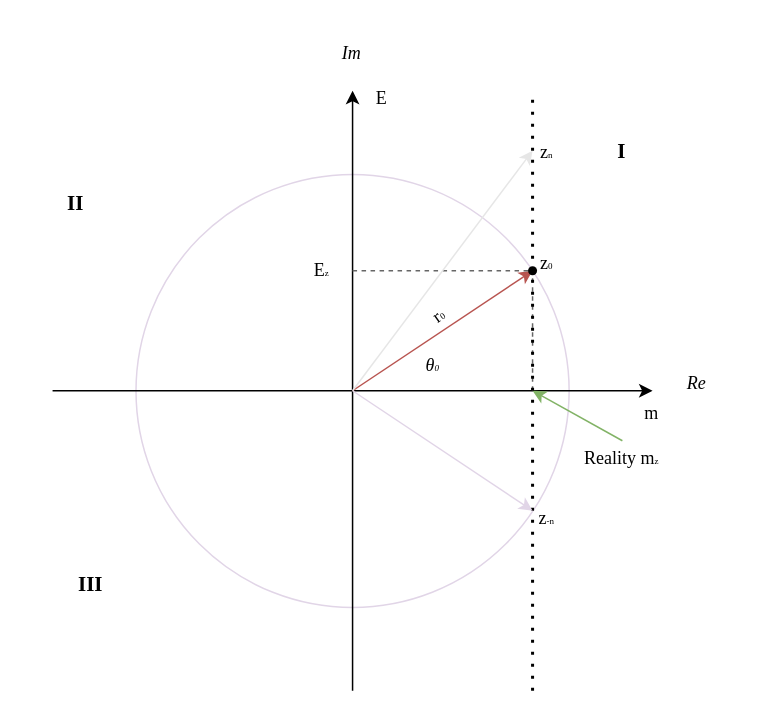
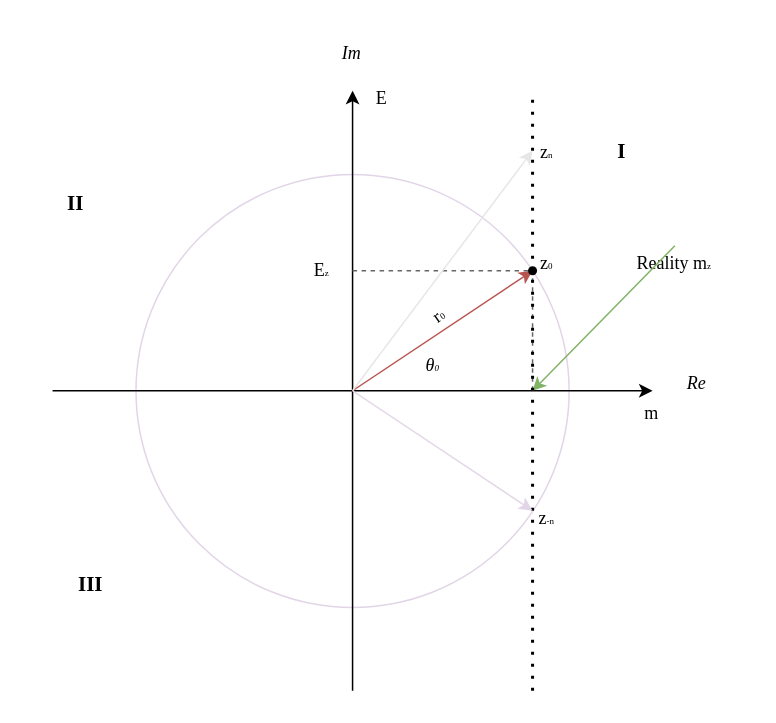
(622, 458) -> (675, 263)
